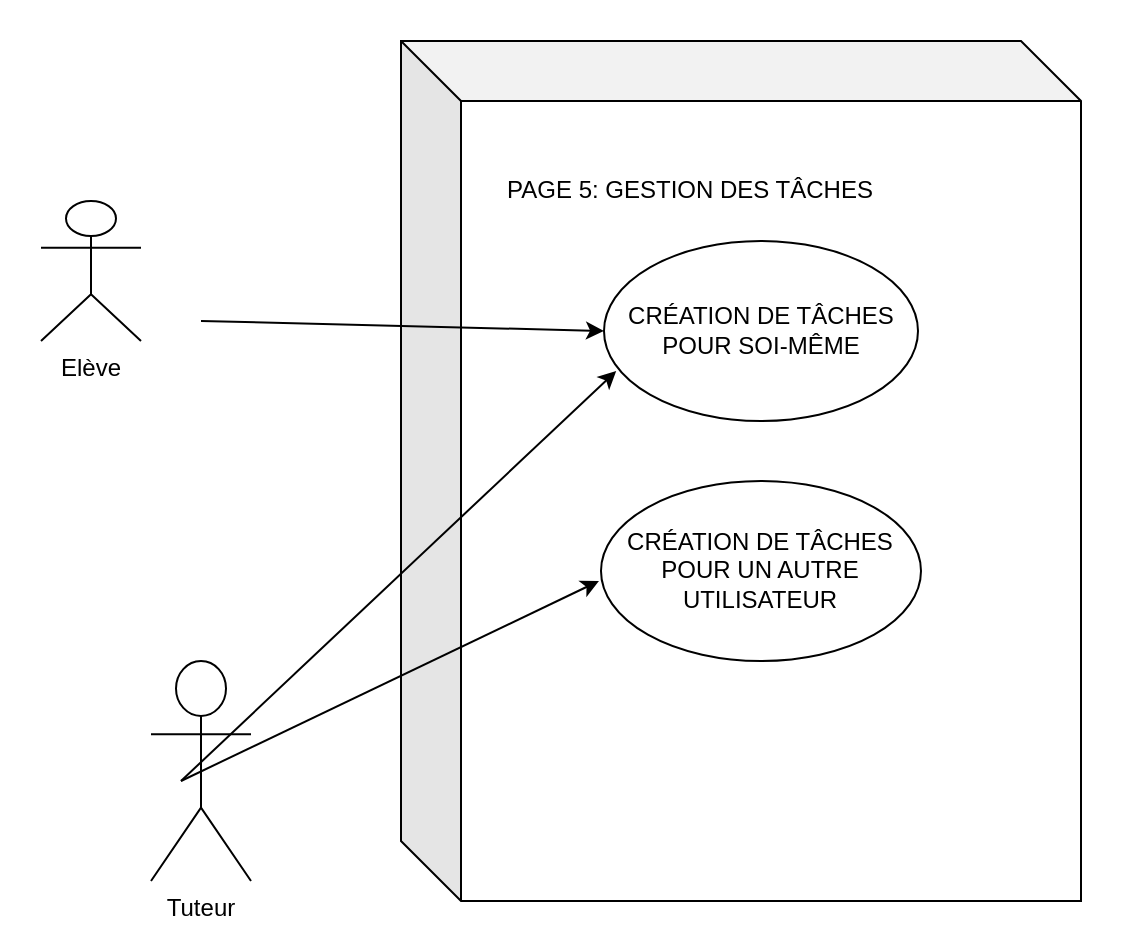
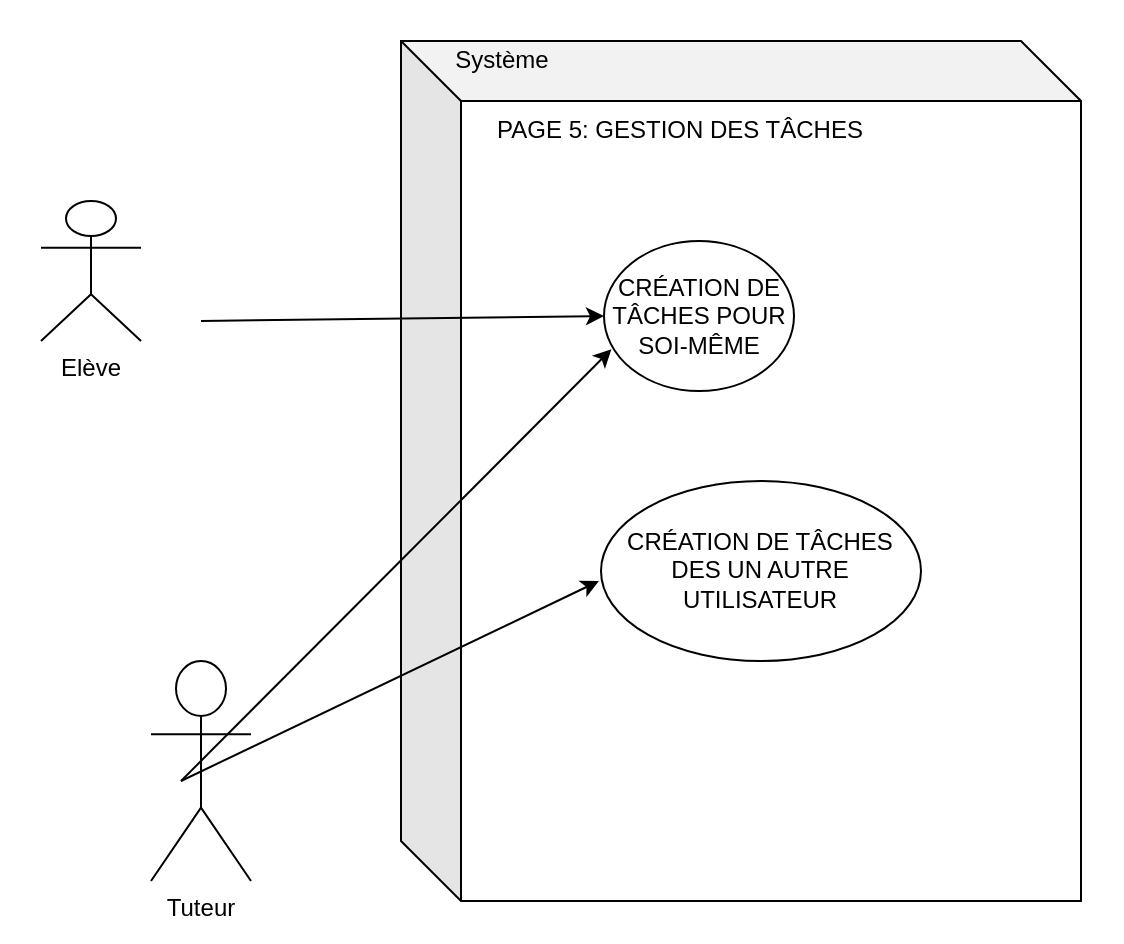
none -> (503, 61)
(691, 191) -> (681, 131)
(761, 331) -> (699, 316)
(761, 571) -> (761, 571)
